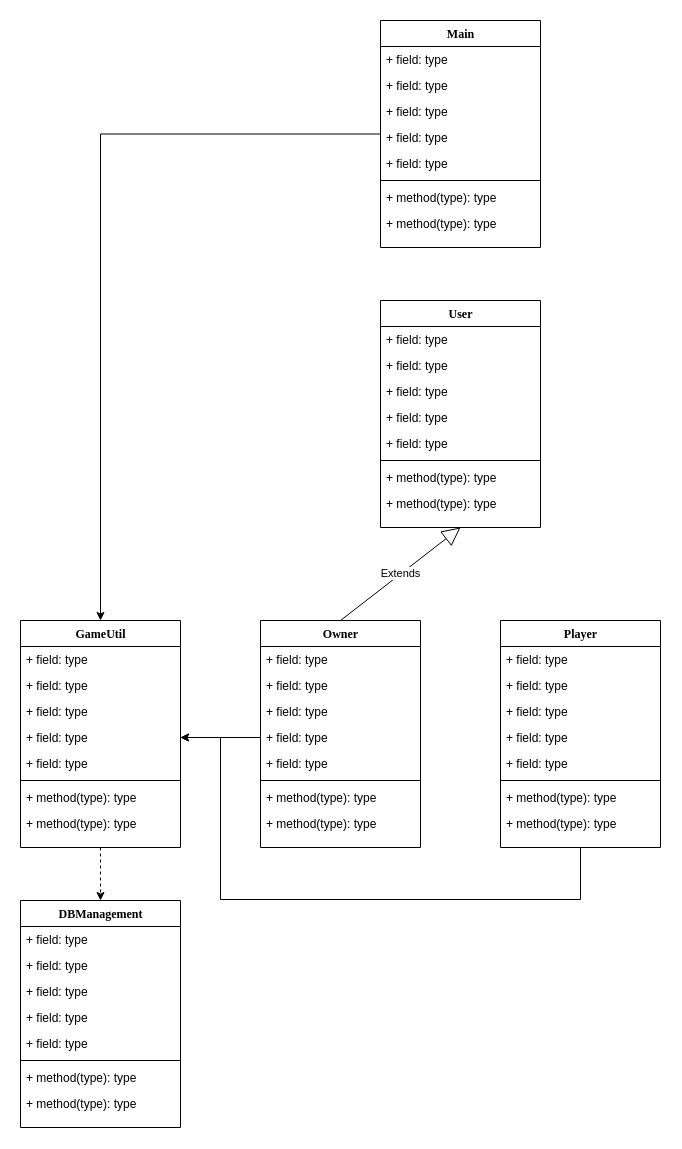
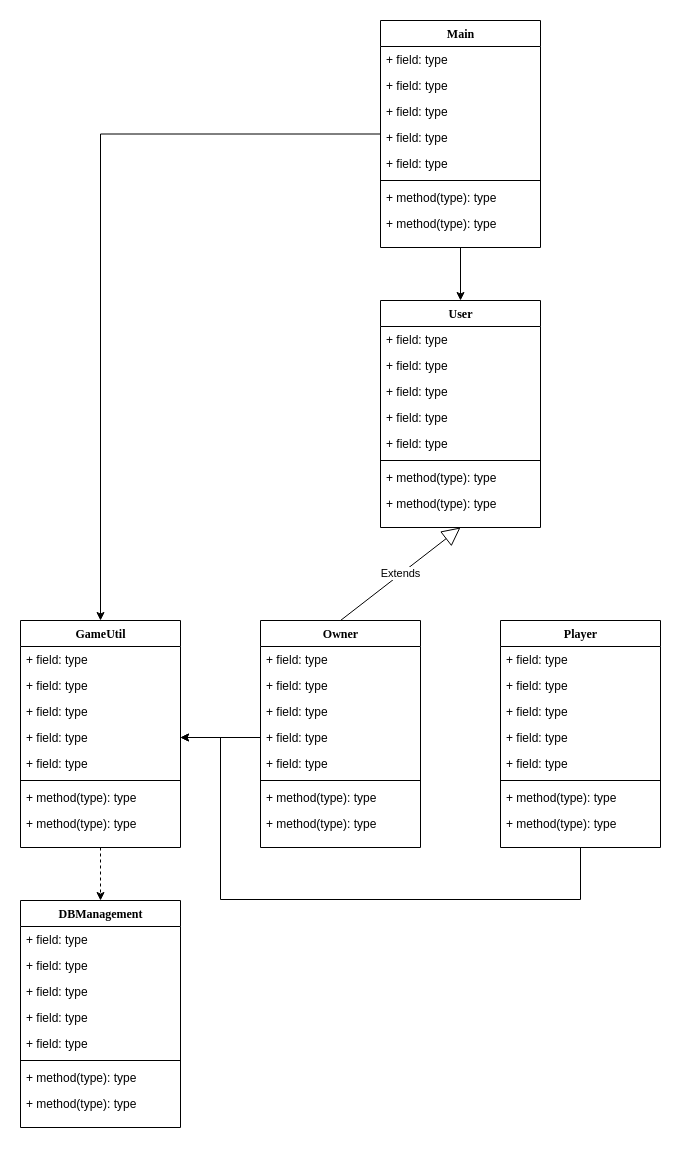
none -> (461, 271)
